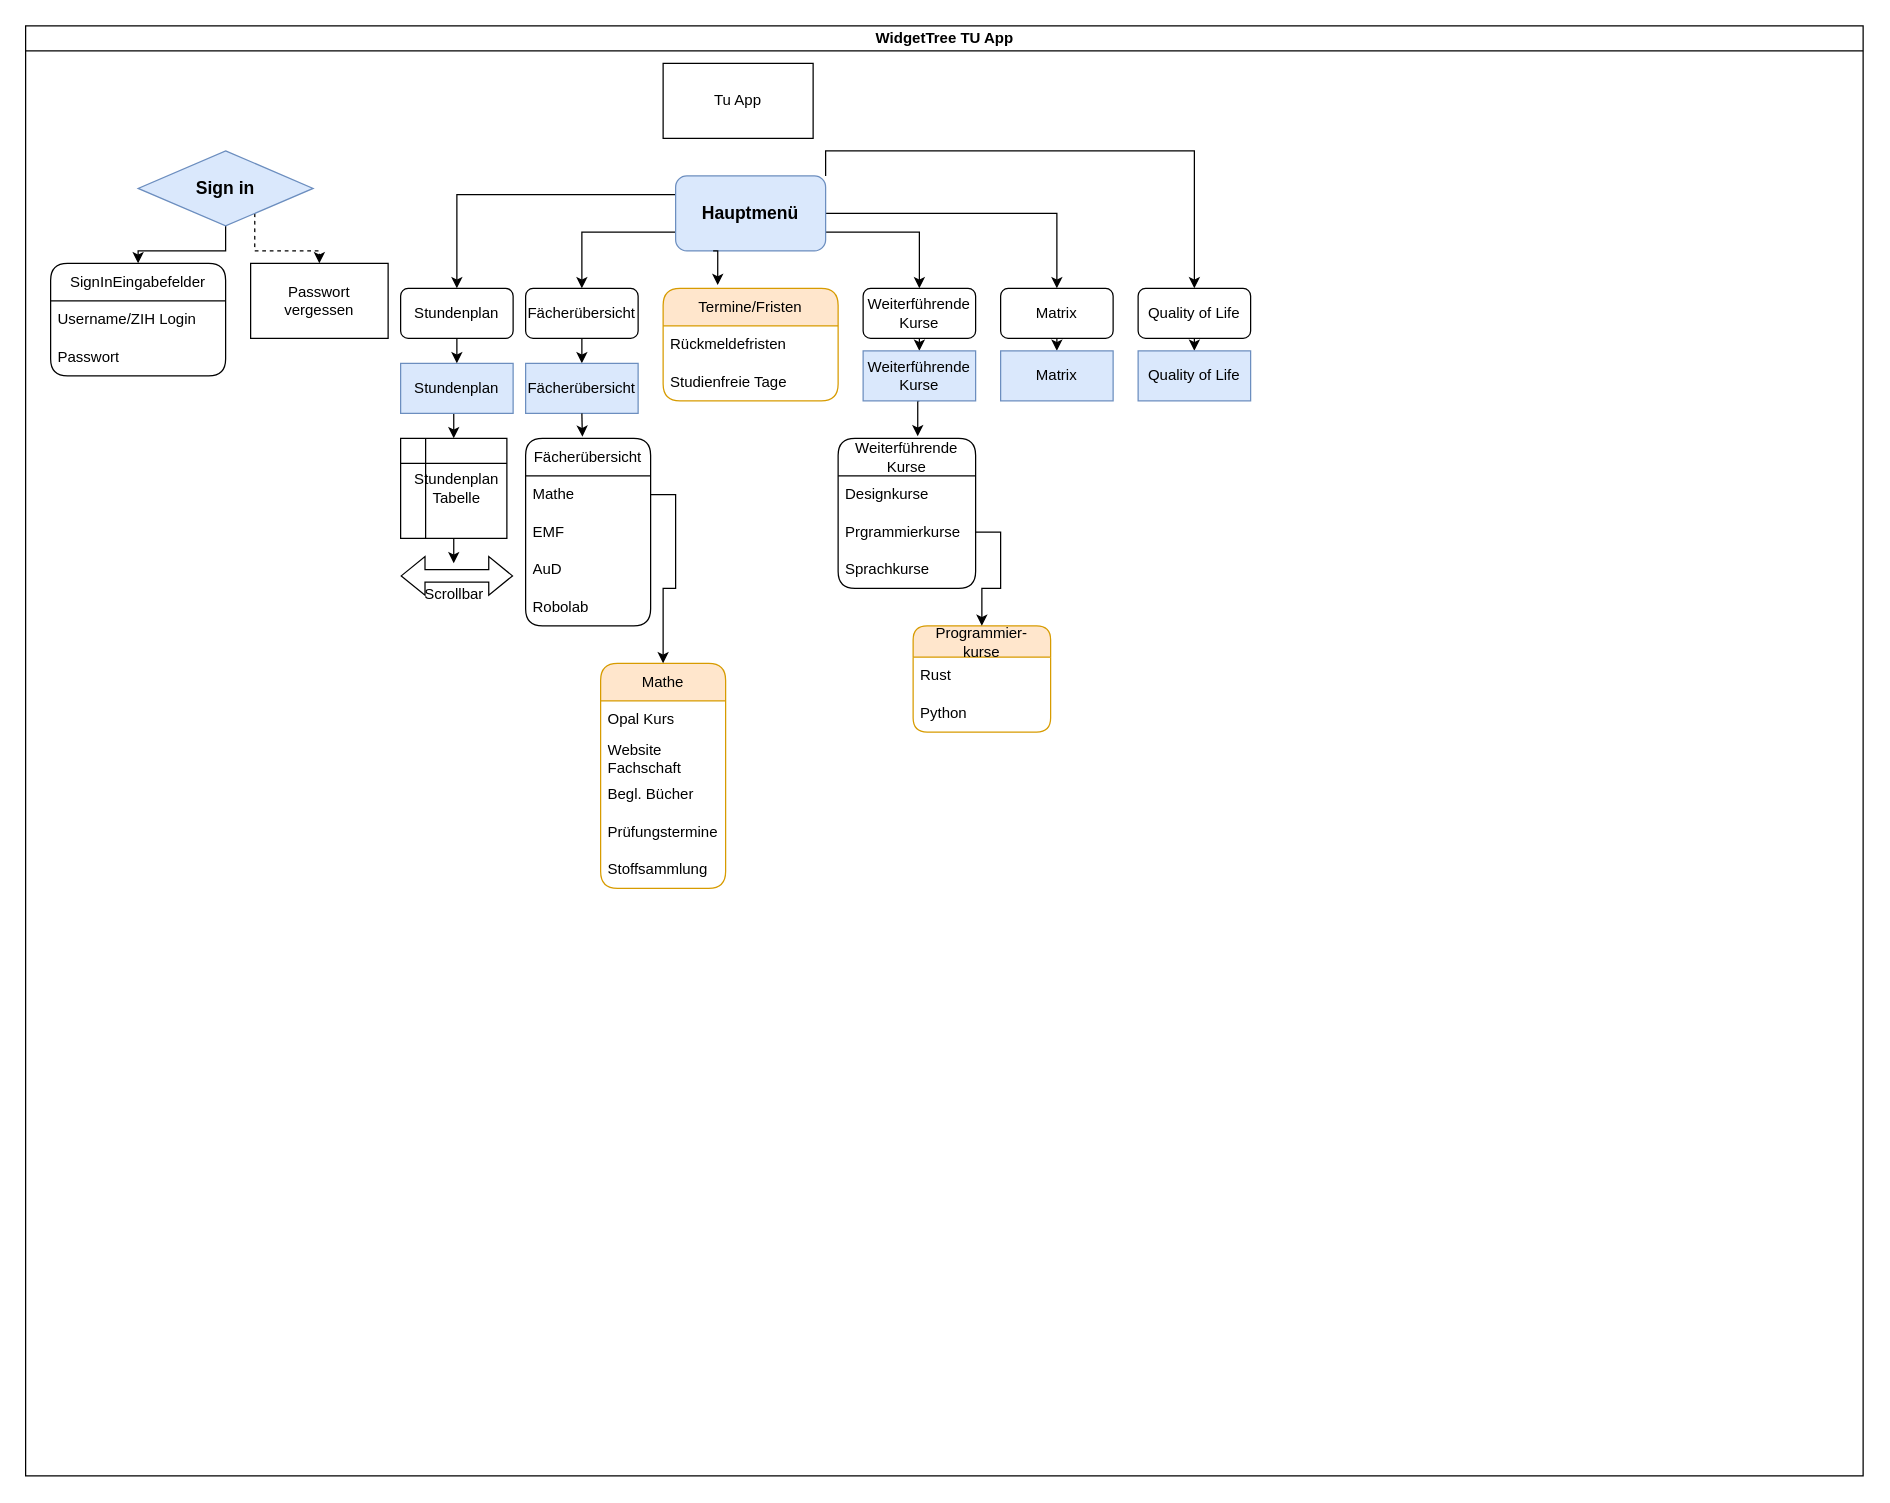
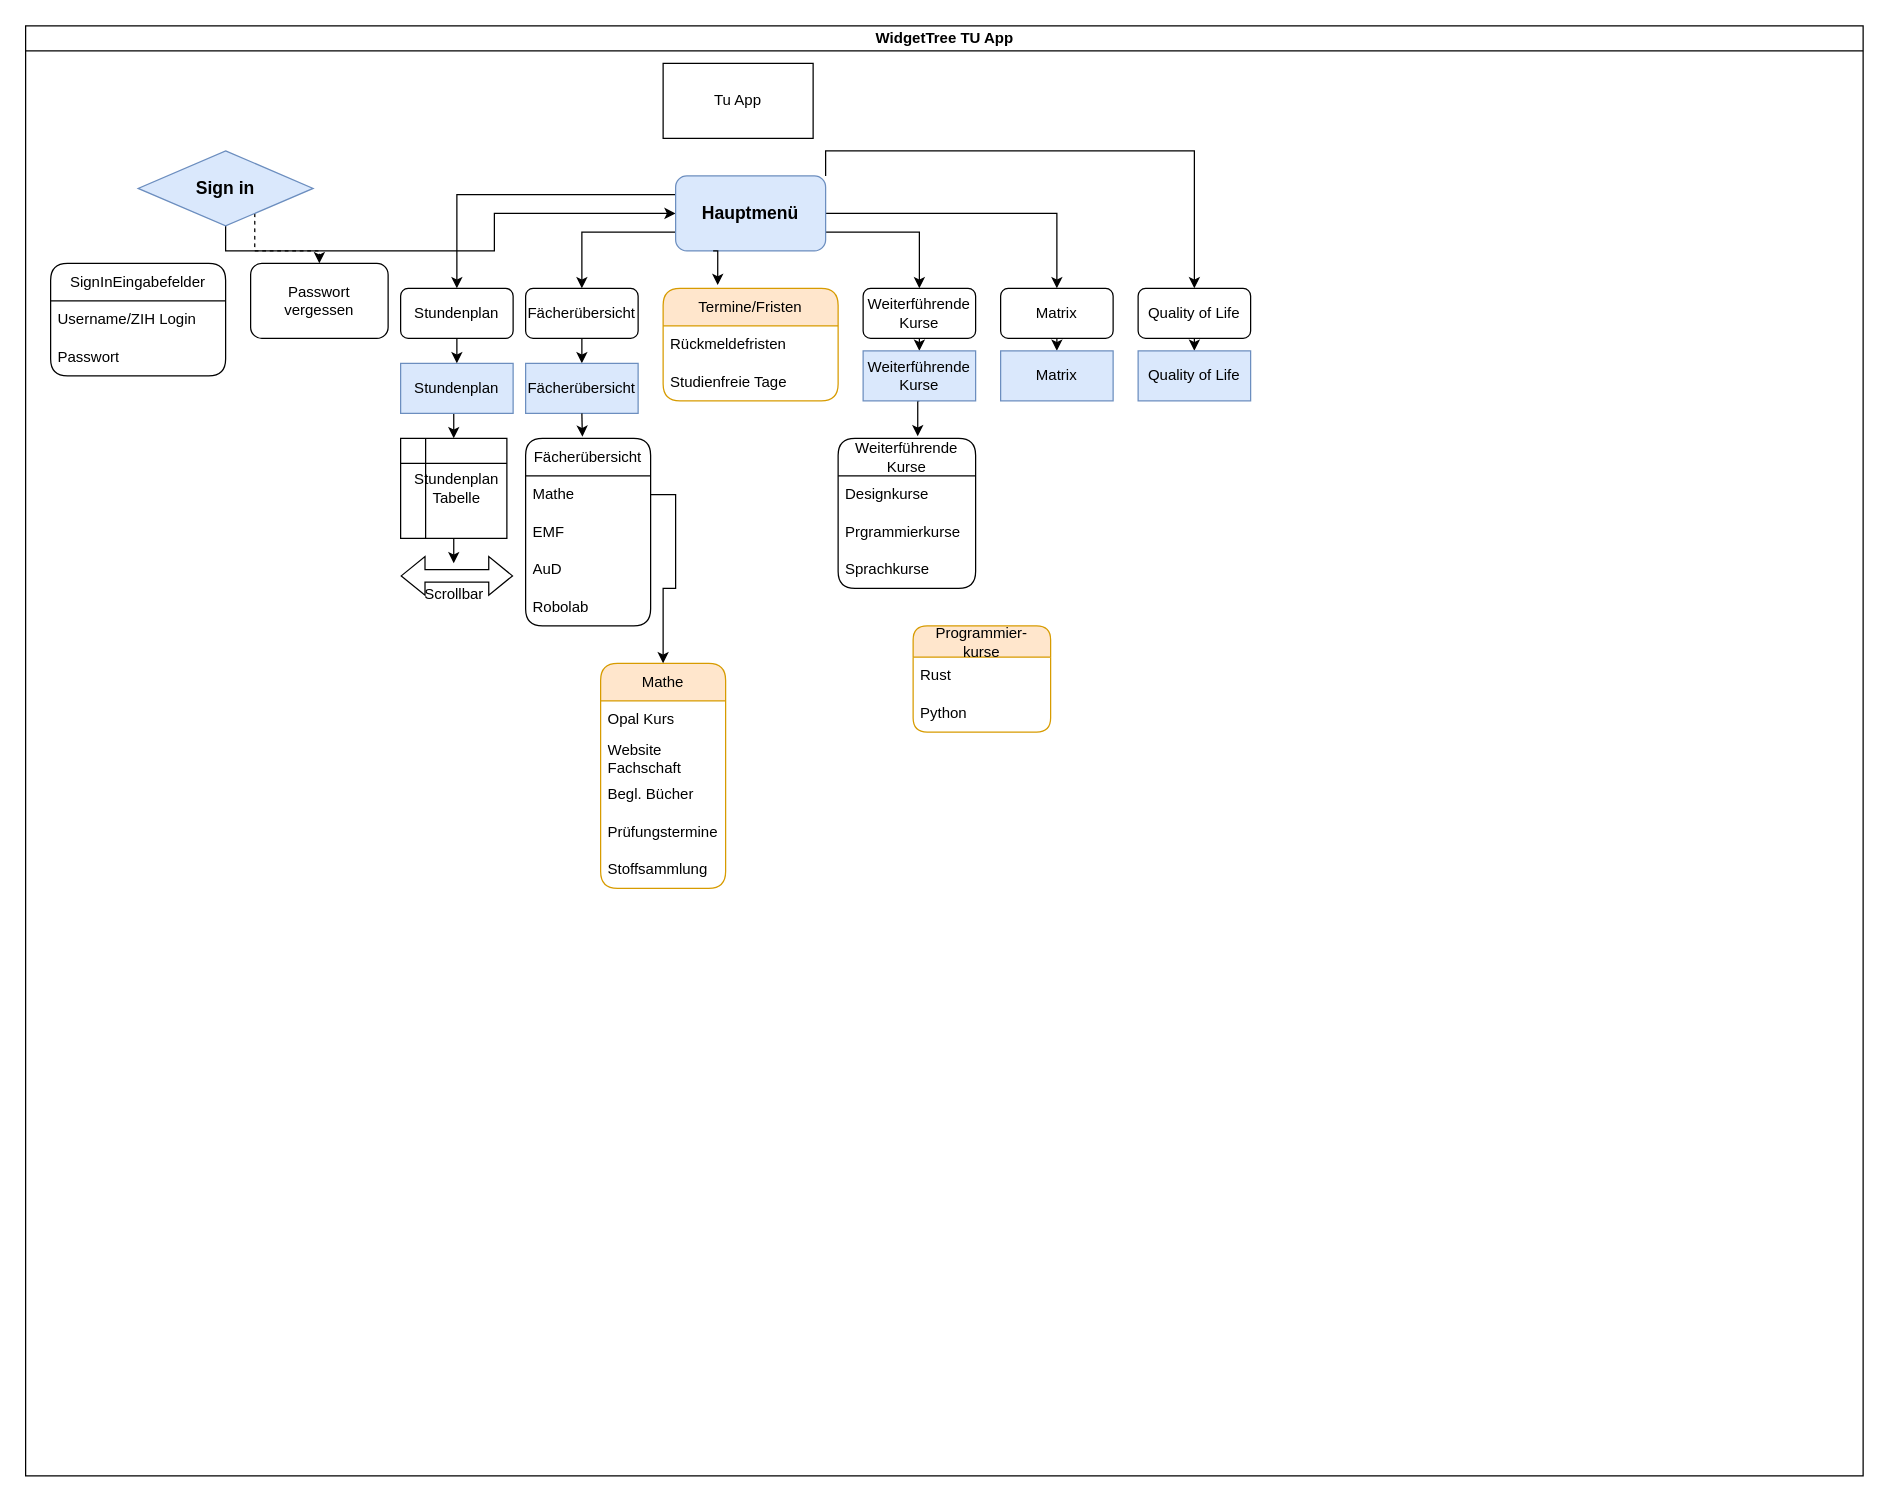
(181, 251) -> (494, 231)
(319, 301) -> (319, 301)
(1001, 571) -> none
